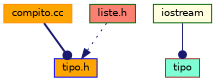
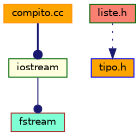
(54, 38) -> (38, 37)
(183, 68) -> (38, 122)
